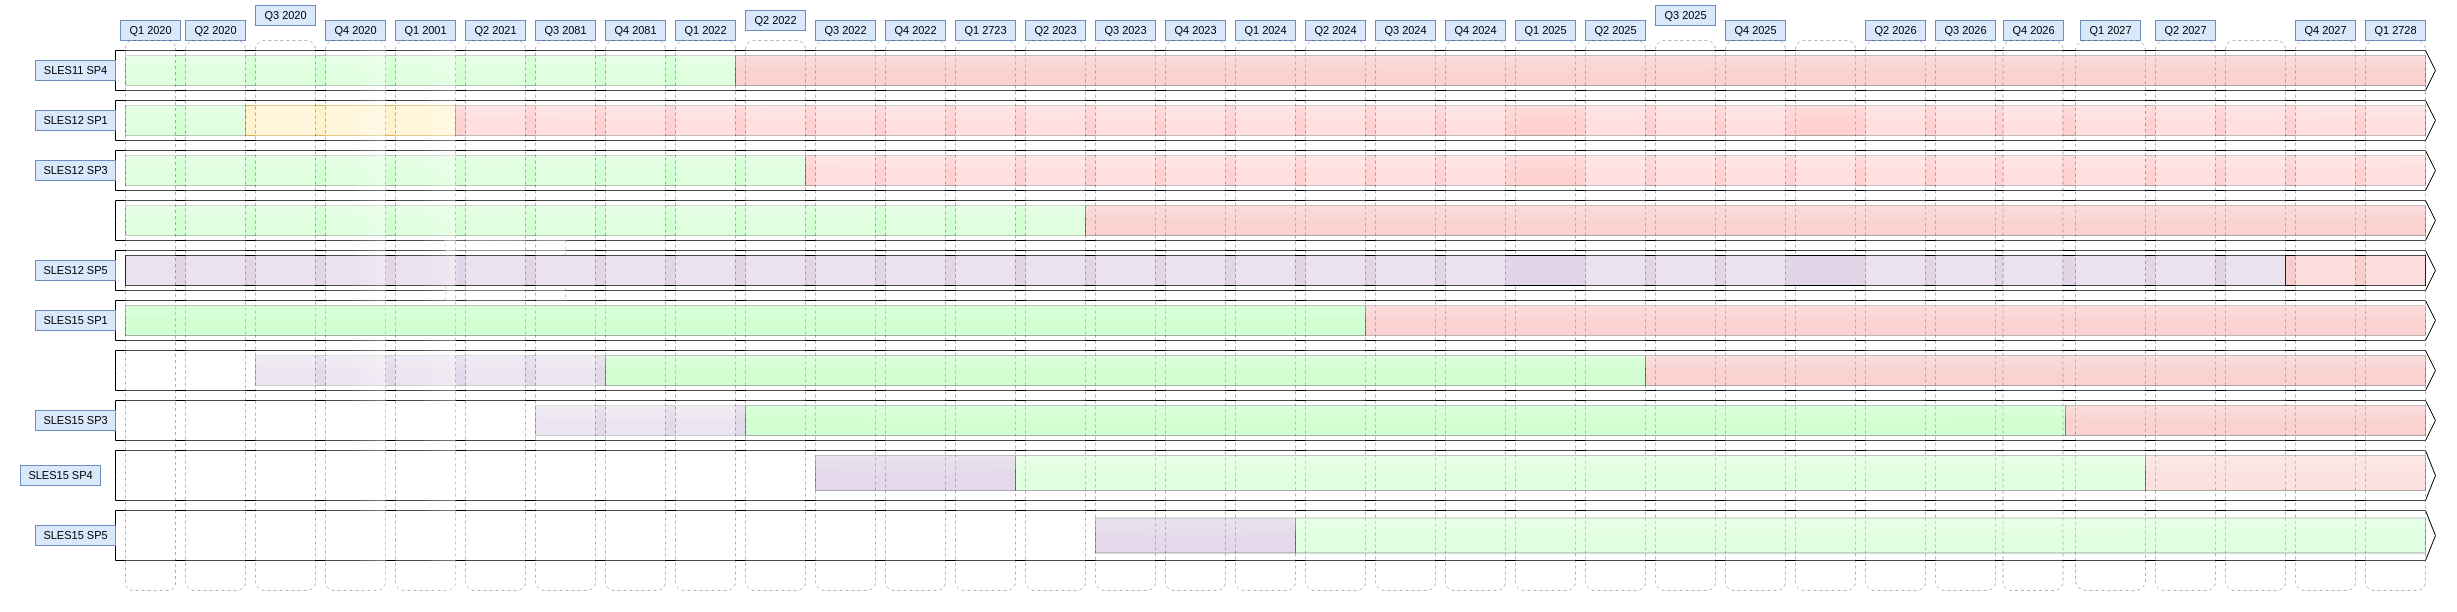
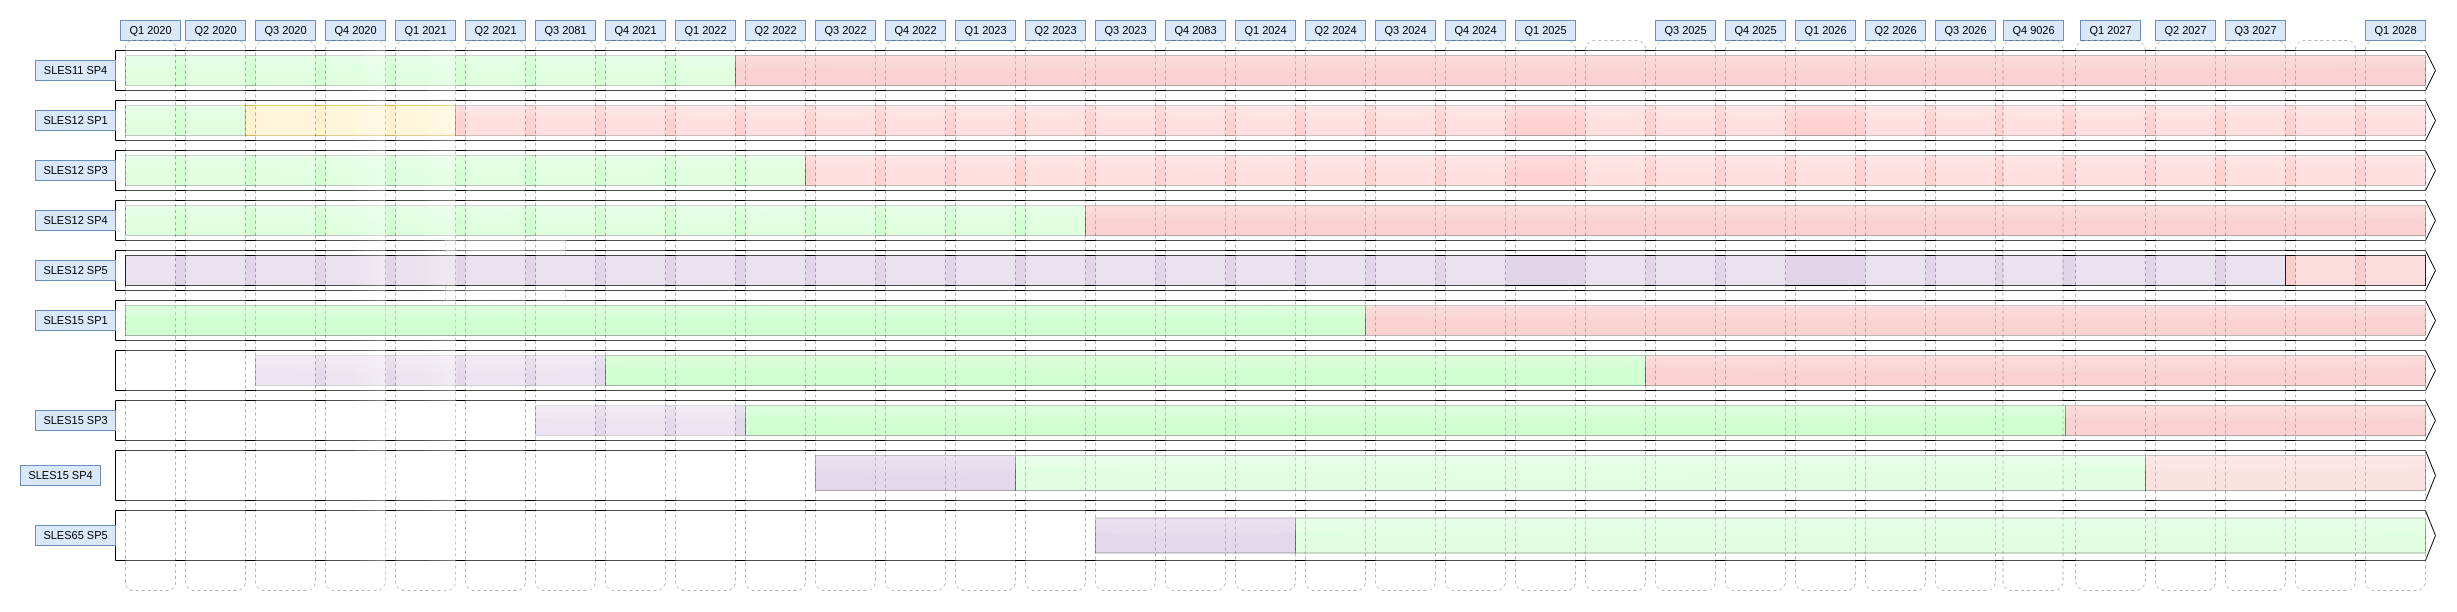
(286, 16) -> (286, 31)
(1686, 16) -> (1686, 31)
(776, 21) -> (776, 31)
(426, 31) -> (426, 31)
(636, 31) -> (636, 31)
(986, 31) -> (986, 31)
(1196, 31) -> (1196, 31)
(1616, 31) -> none
none -> (1826, 31)
(2034, 31) -> (2034, 31)
none -> (2256, 31)
(2326, 31) -> none
(2396, 31) -> (2396, 31)
none -> (76, 221)
(76, 536) -> (76, 536)
